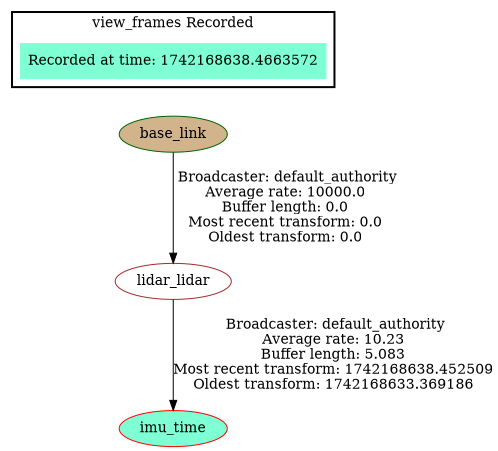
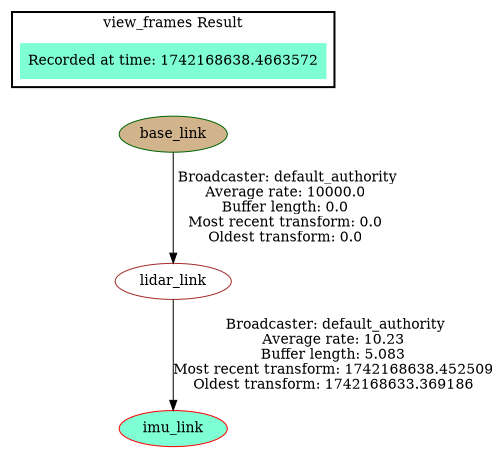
(173, 24) -> (173, 24)
(173, 281) -> (173, 281)
(173, 429) -> (173, 429)
